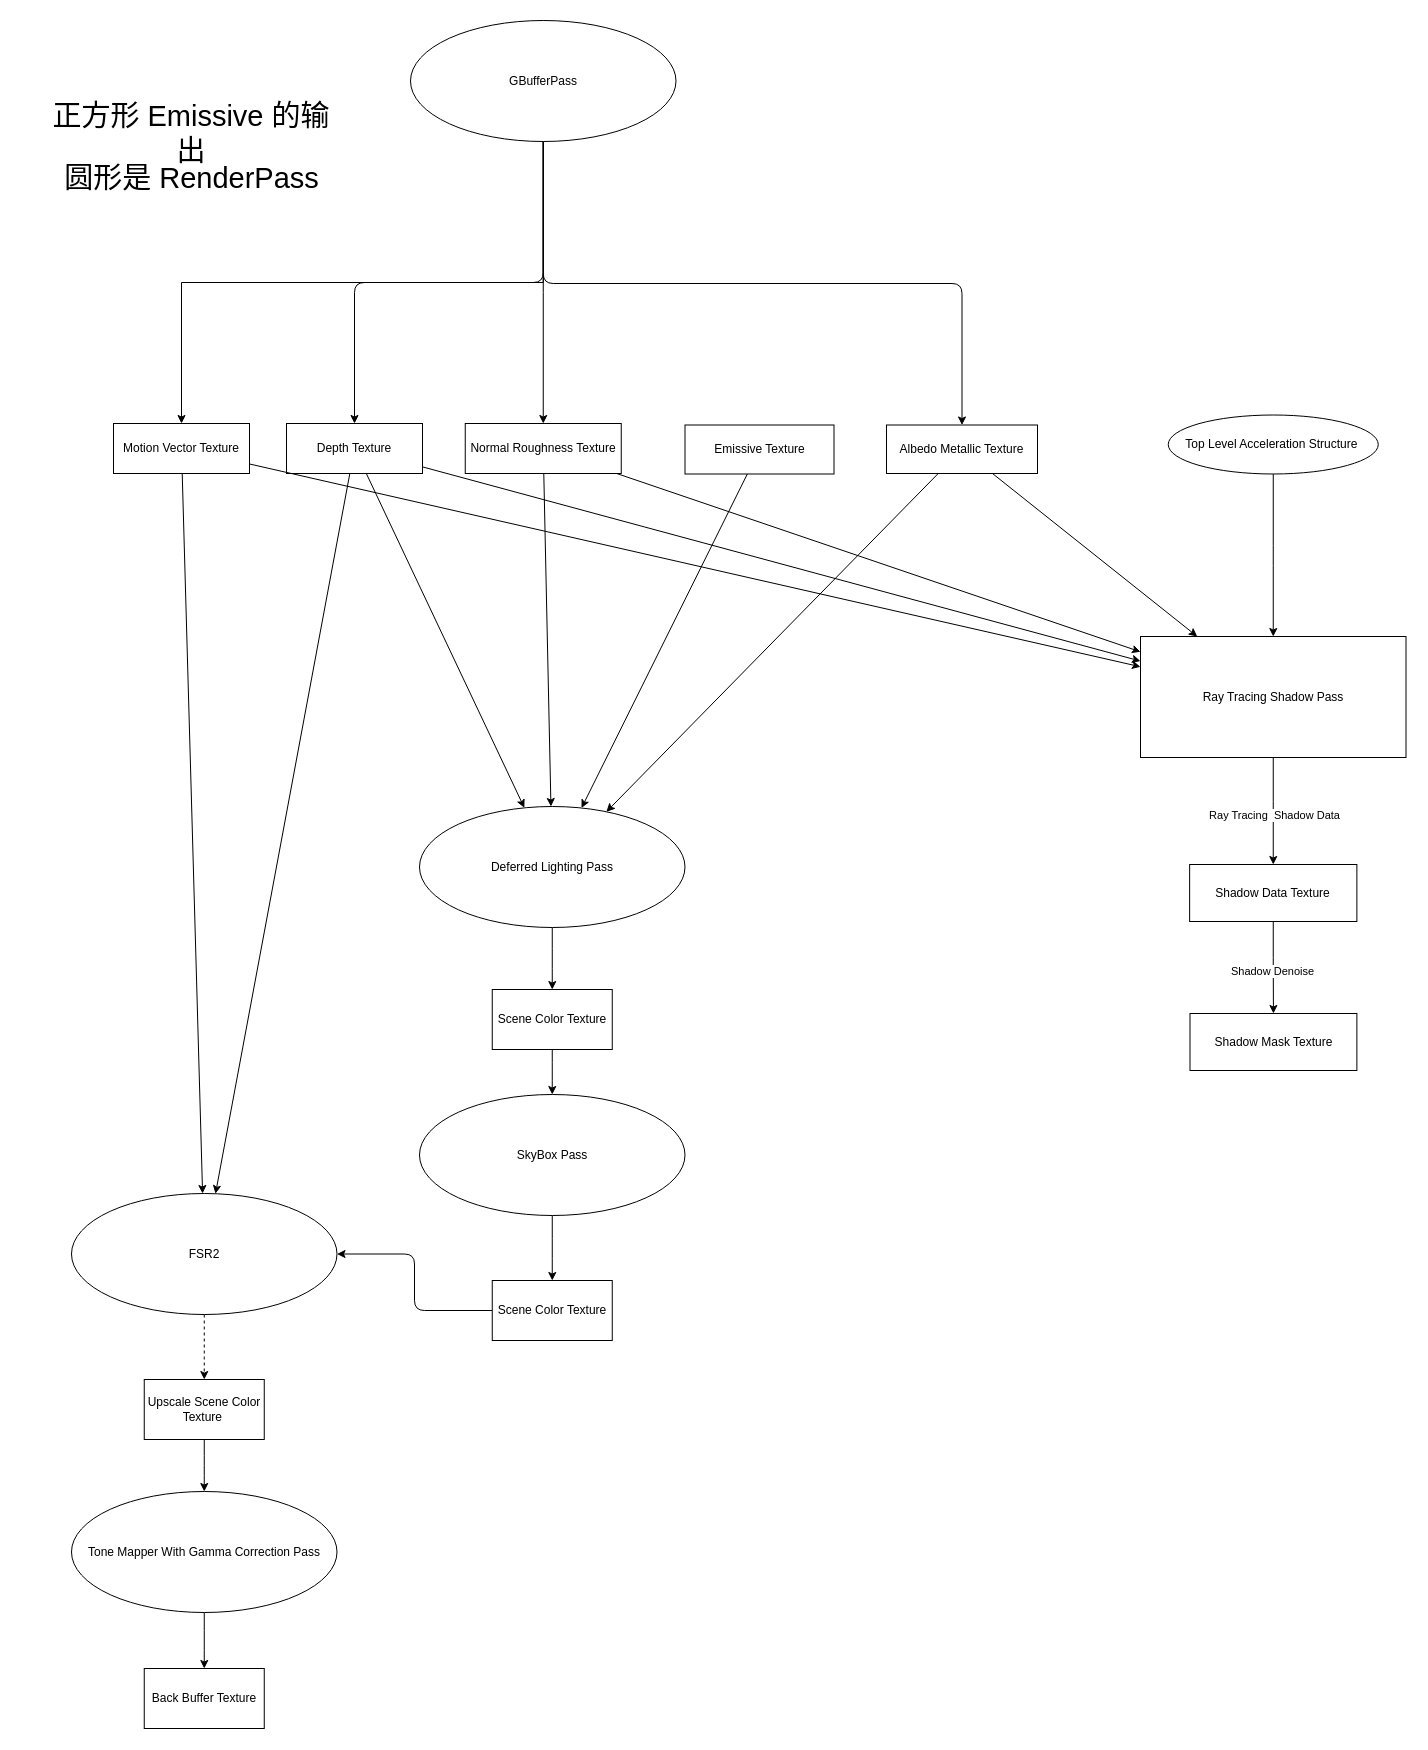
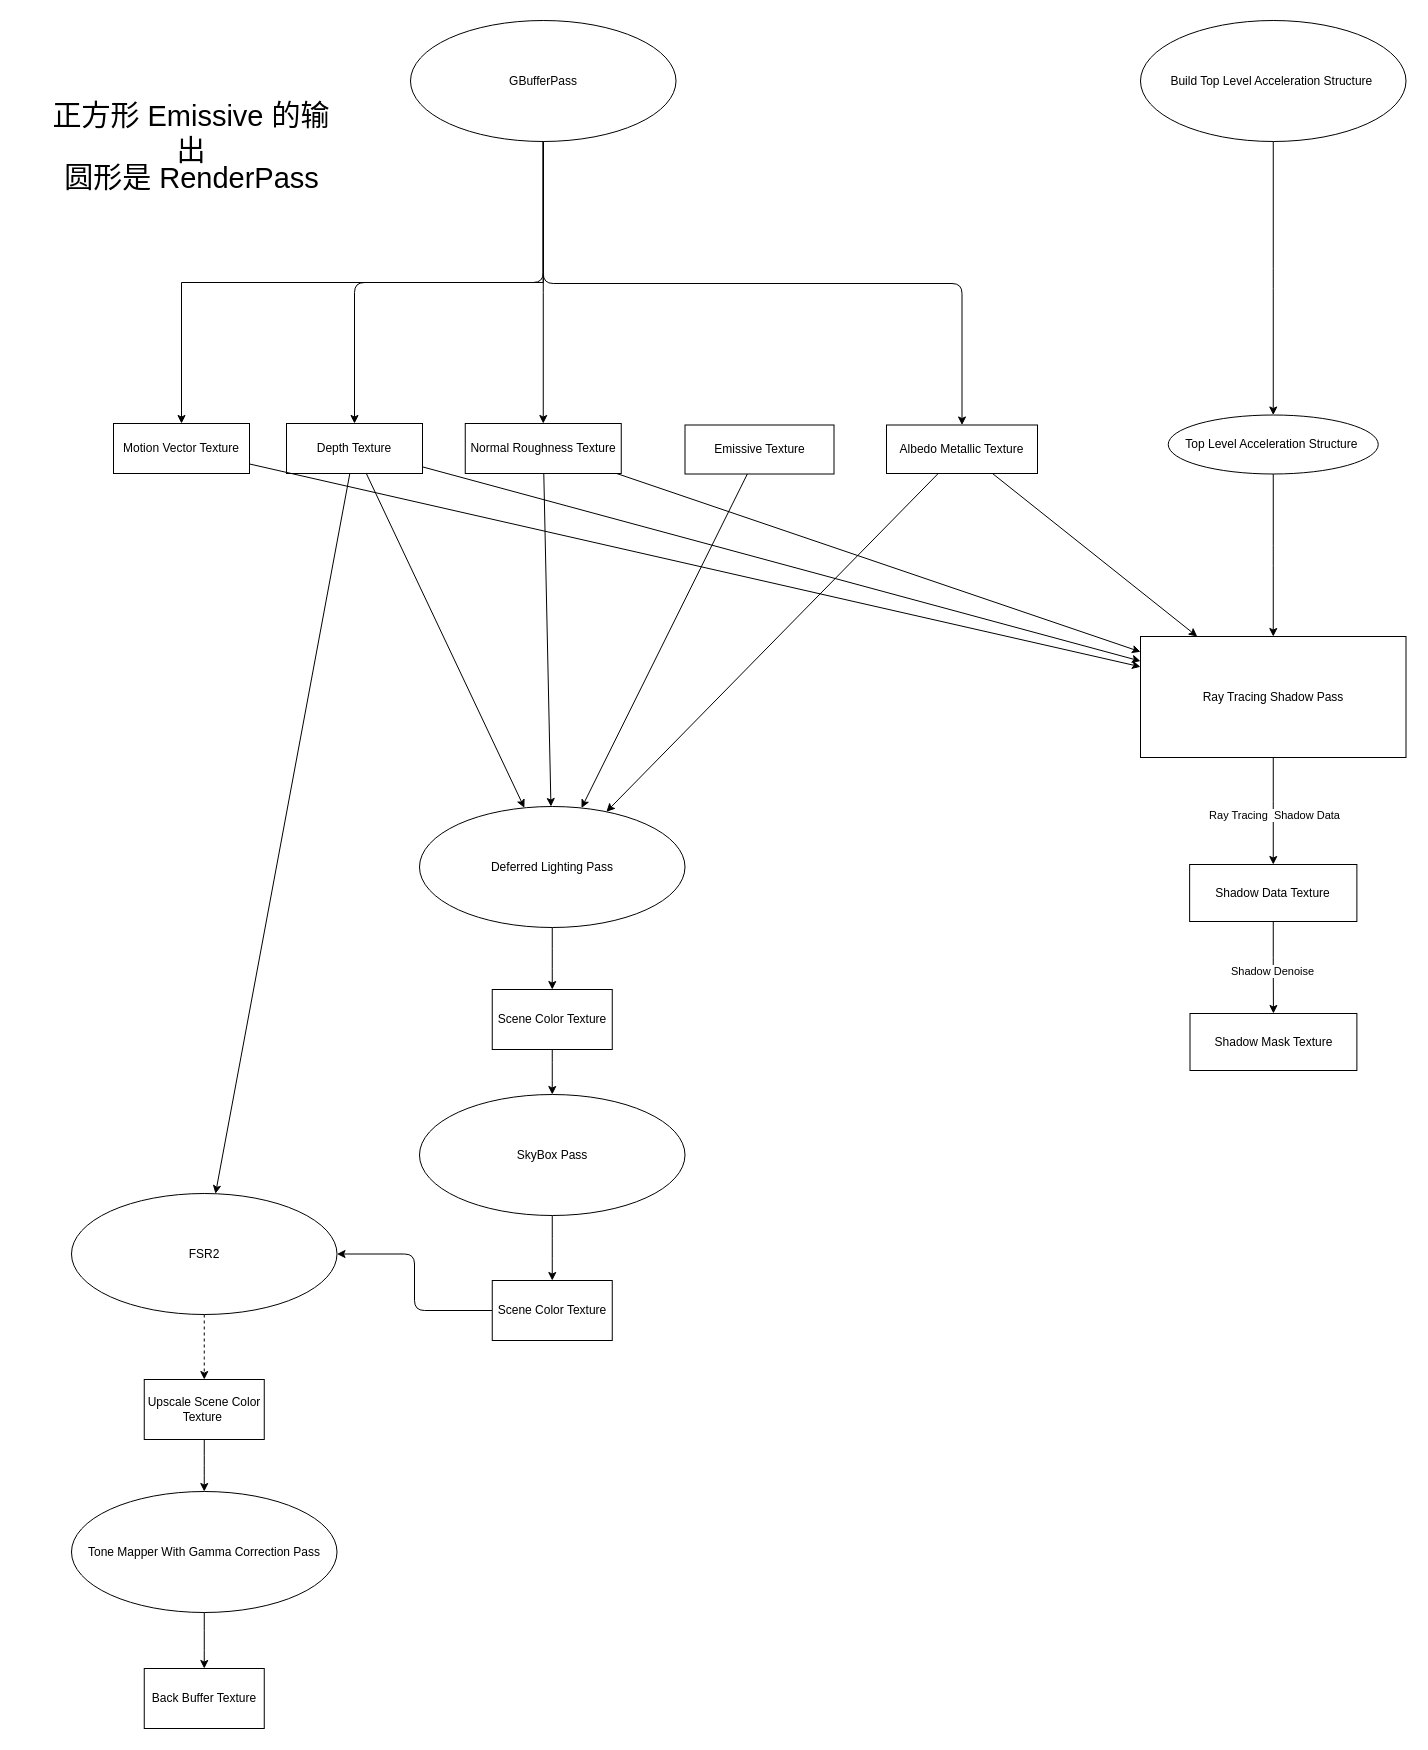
none -> (1273, 81)
none -> (1273, 275)
(192, 830) -> none
